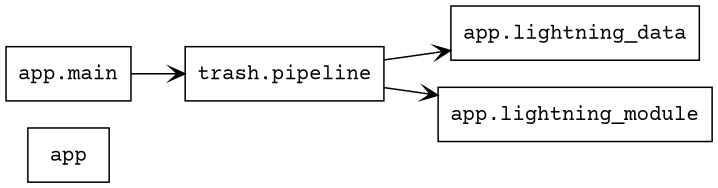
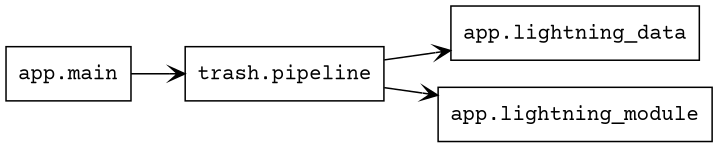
(69, 155) -> none
